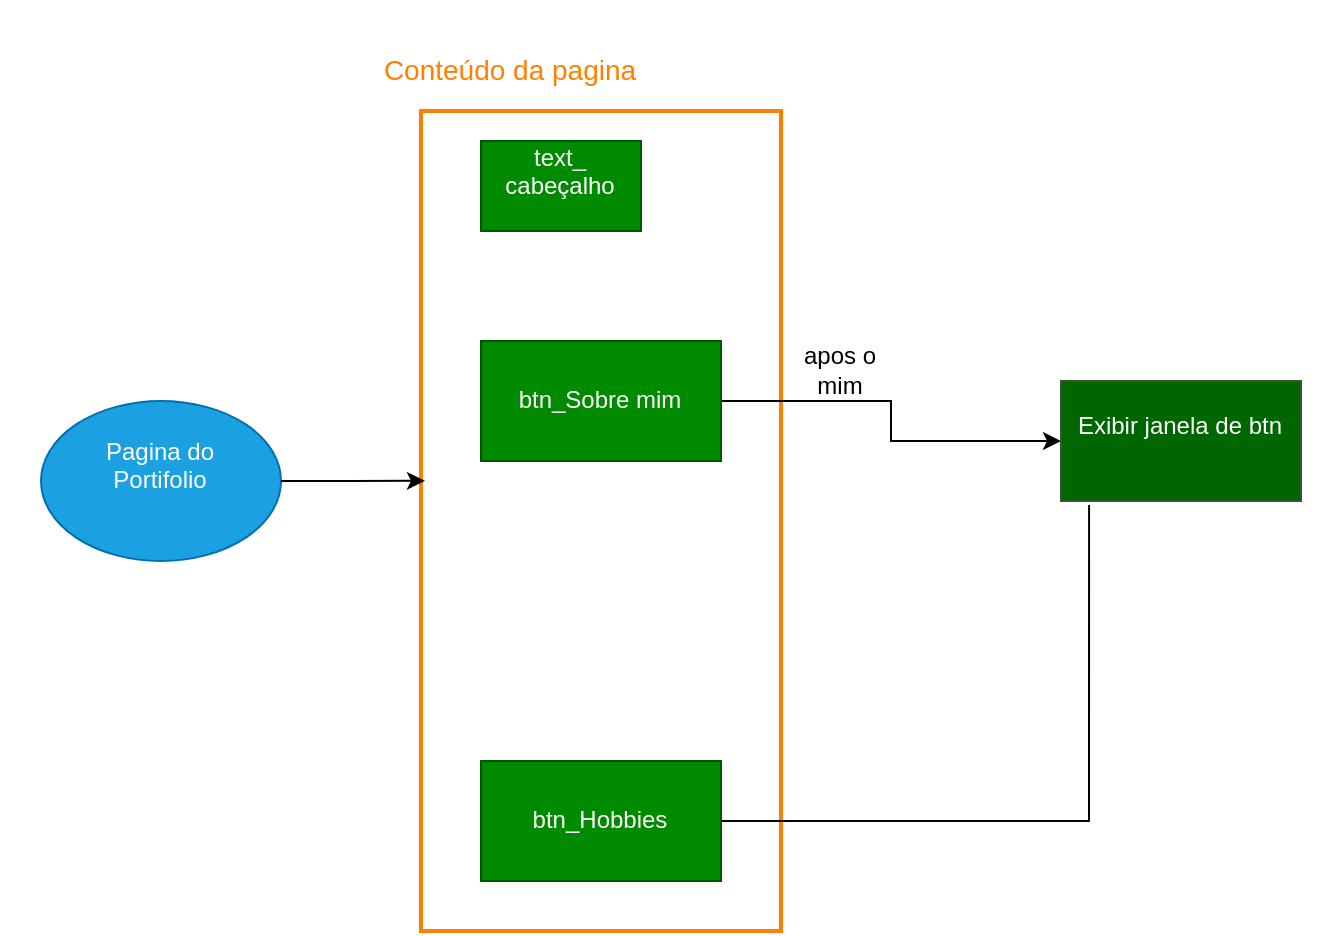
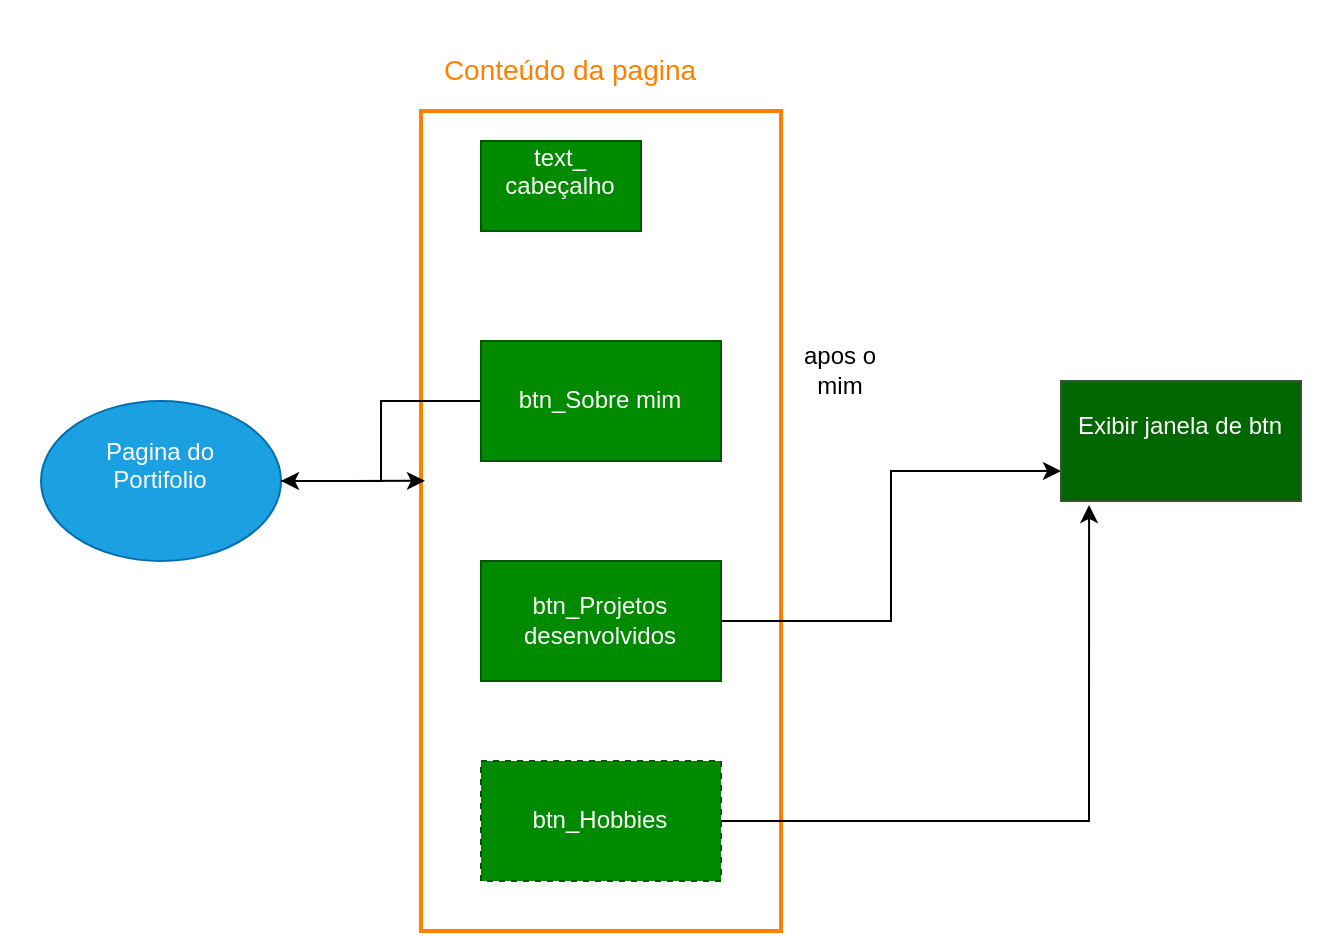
(511, 71) -> (571, 71)
(891, 414) -> (393, 401)
(1089, 513) -> (1089, 520)
none -> (891, 553)
none -> (601, 621)
(601, 821) -> (601, 821)
